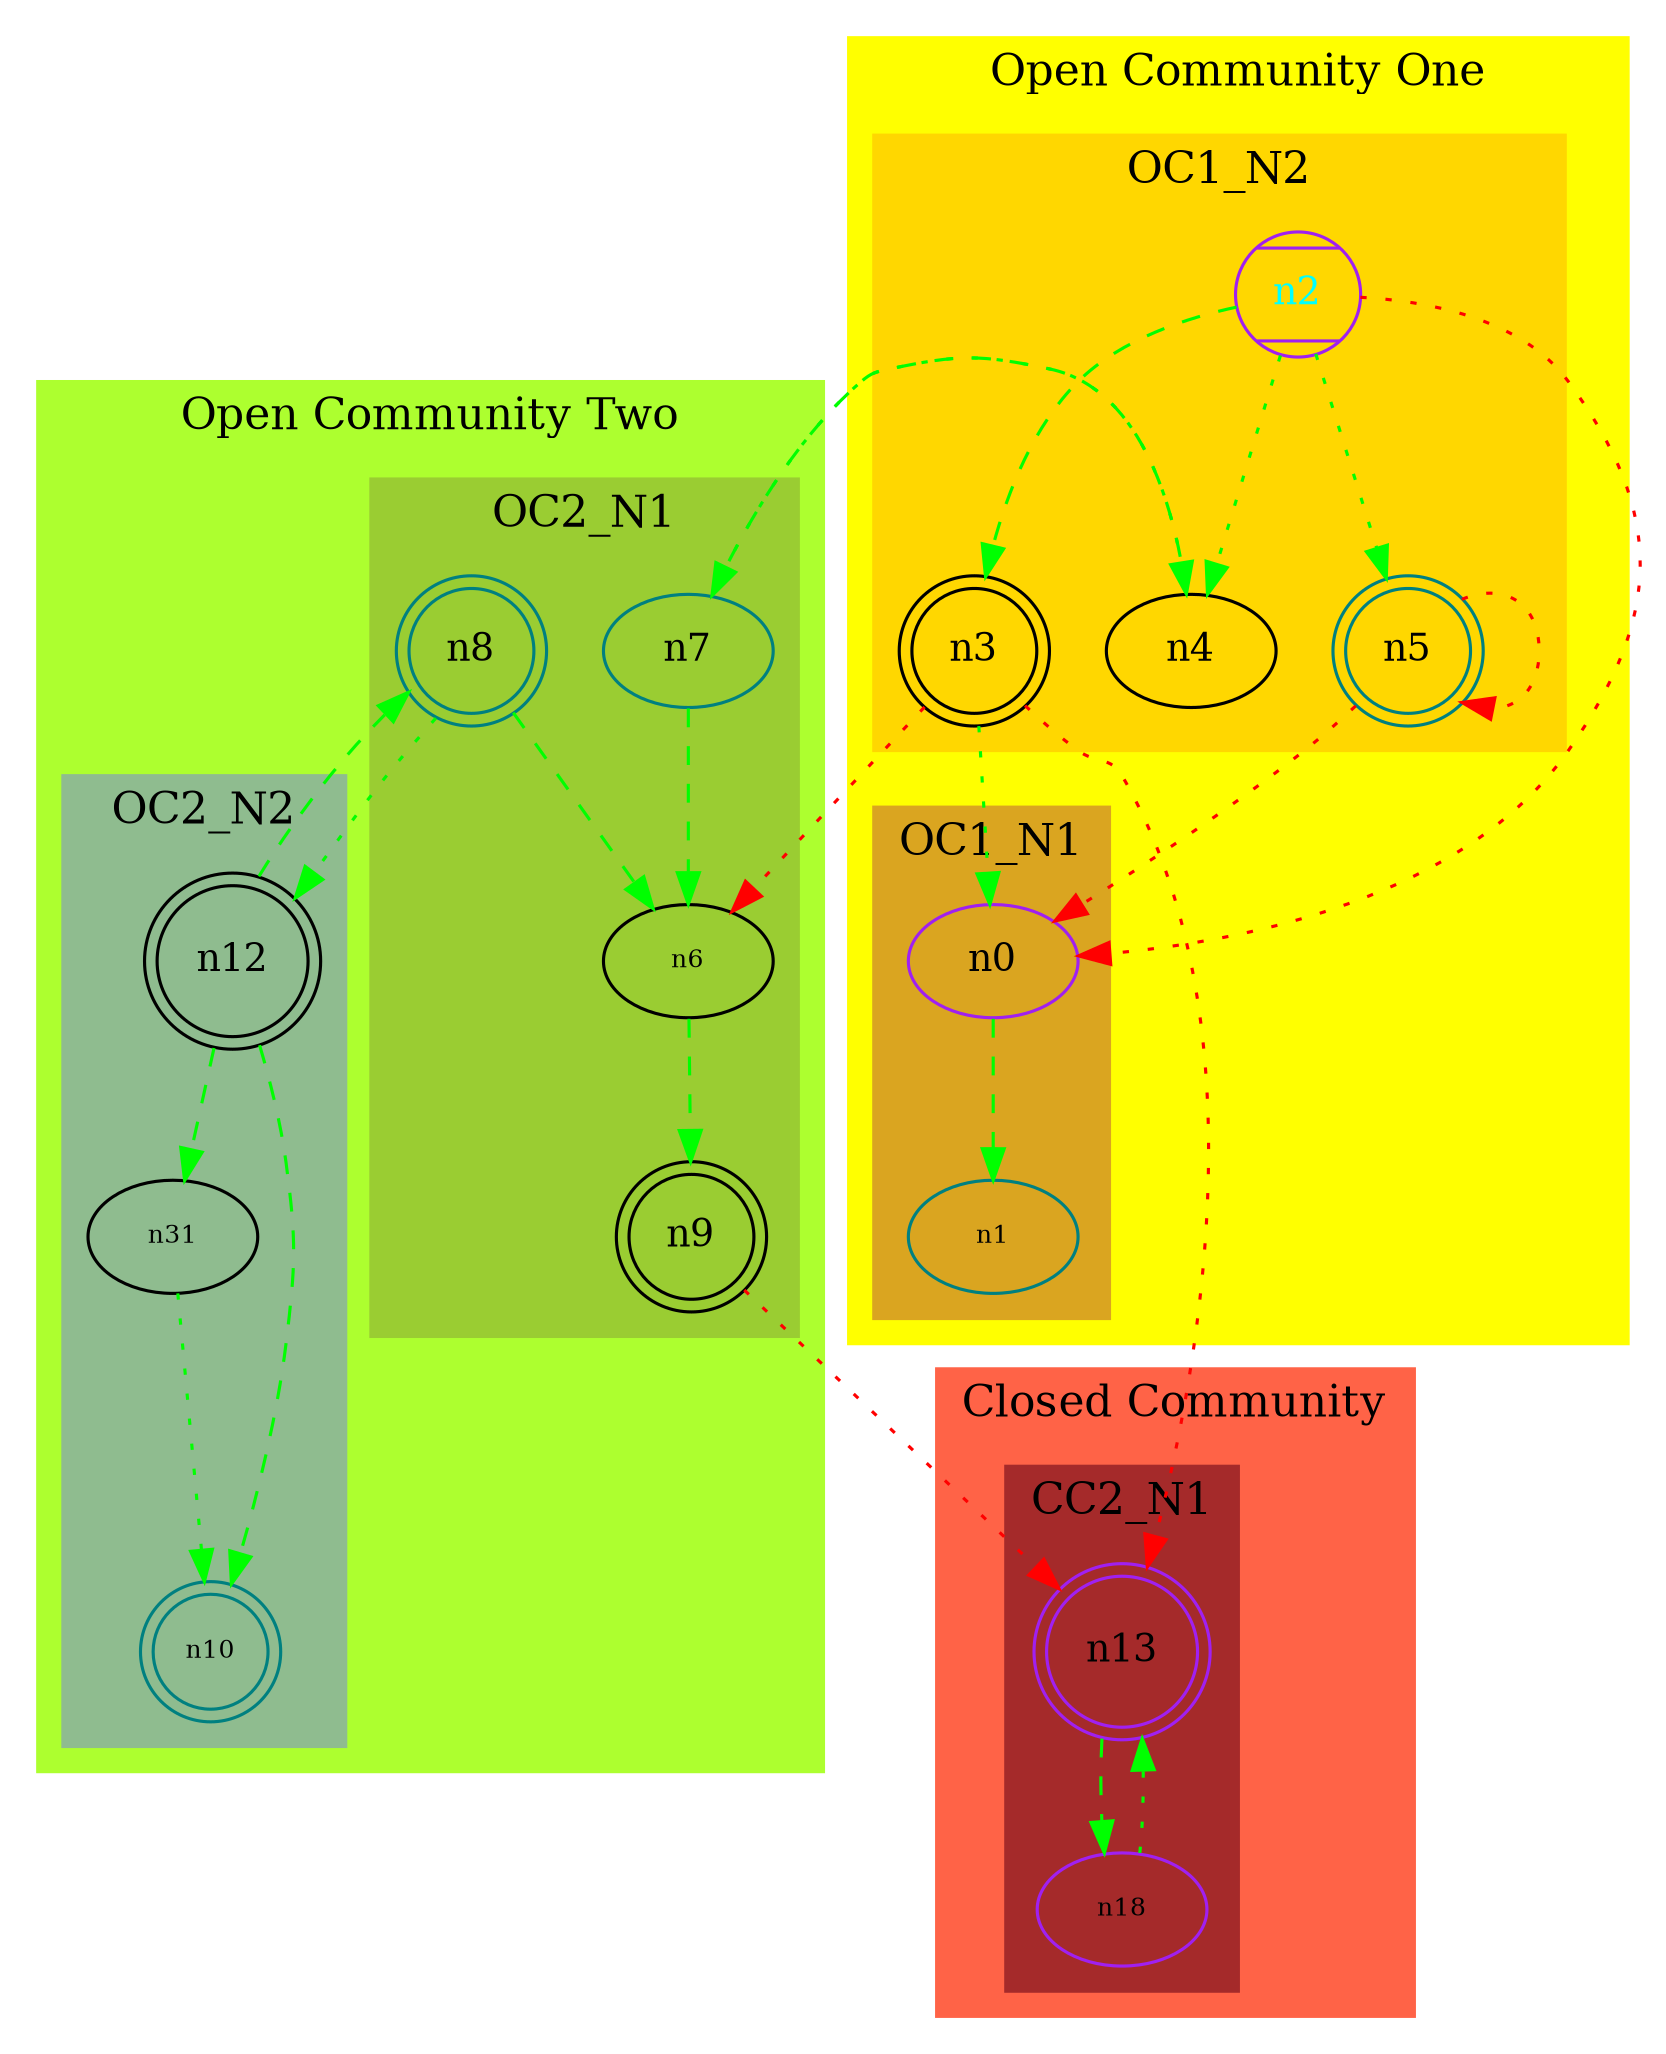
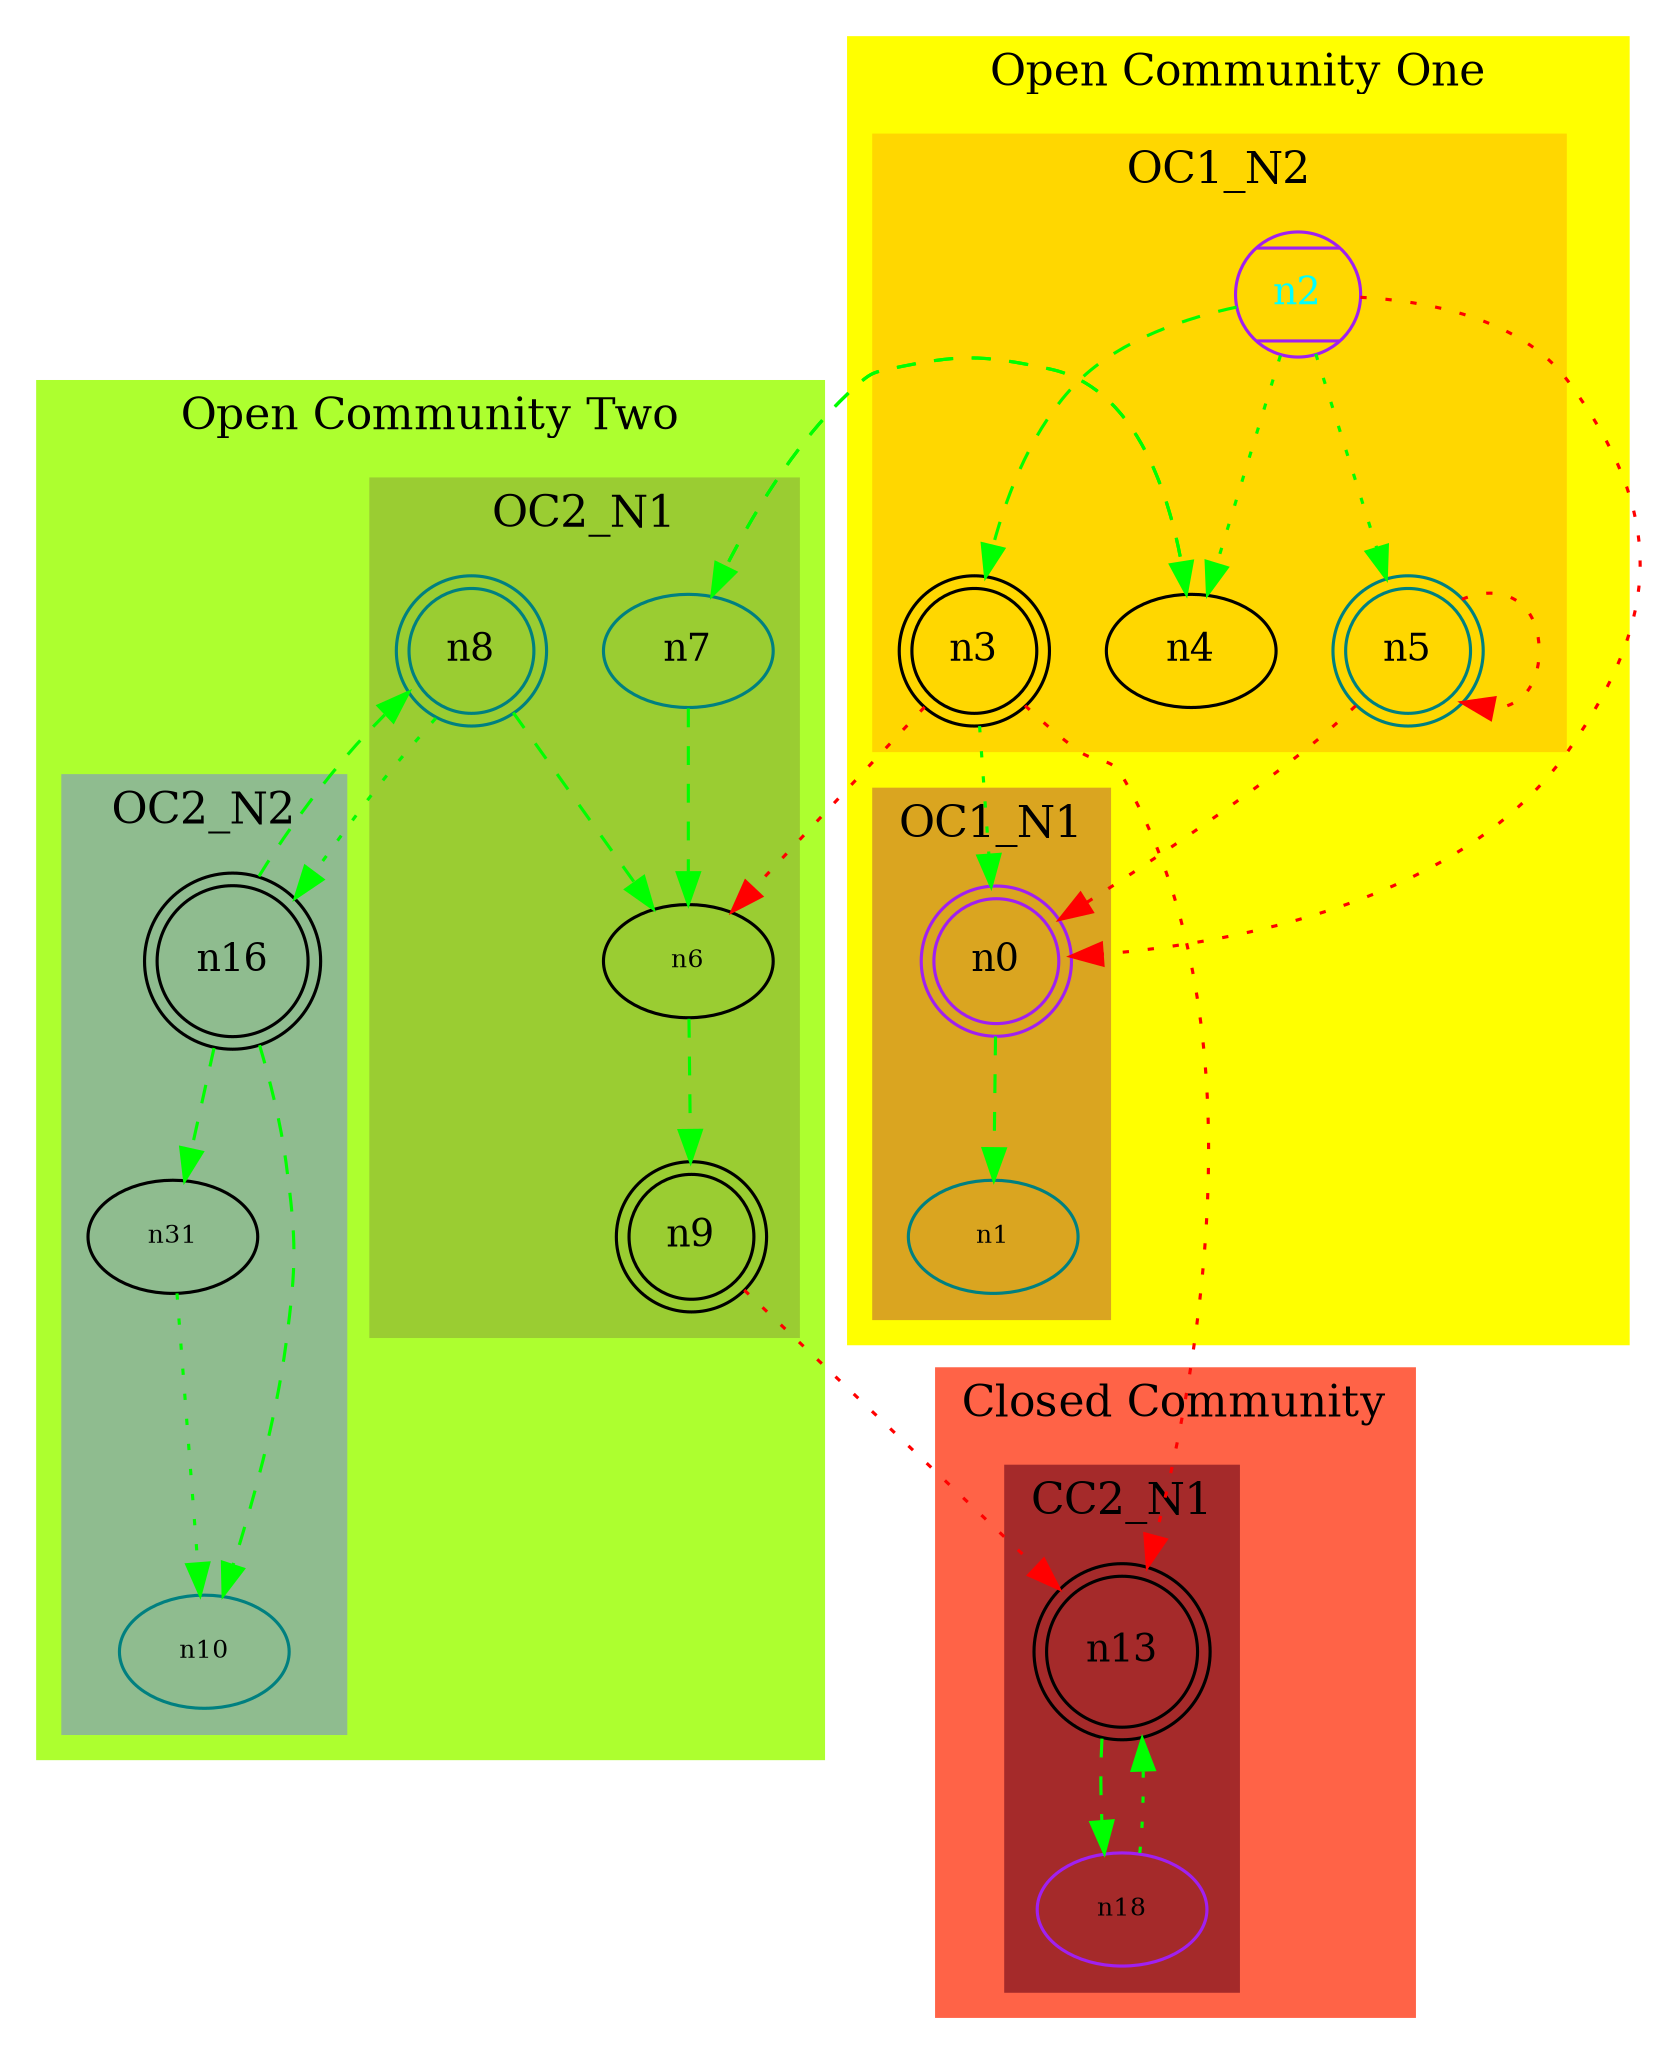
(946, 359) -> (946, 359)
(233, 961) -> (233, 961)
(993, 961) -> (996, 961)
(211, 1652) -> (204, 1652)
(1122, 1652) -> (1122, 1652)
